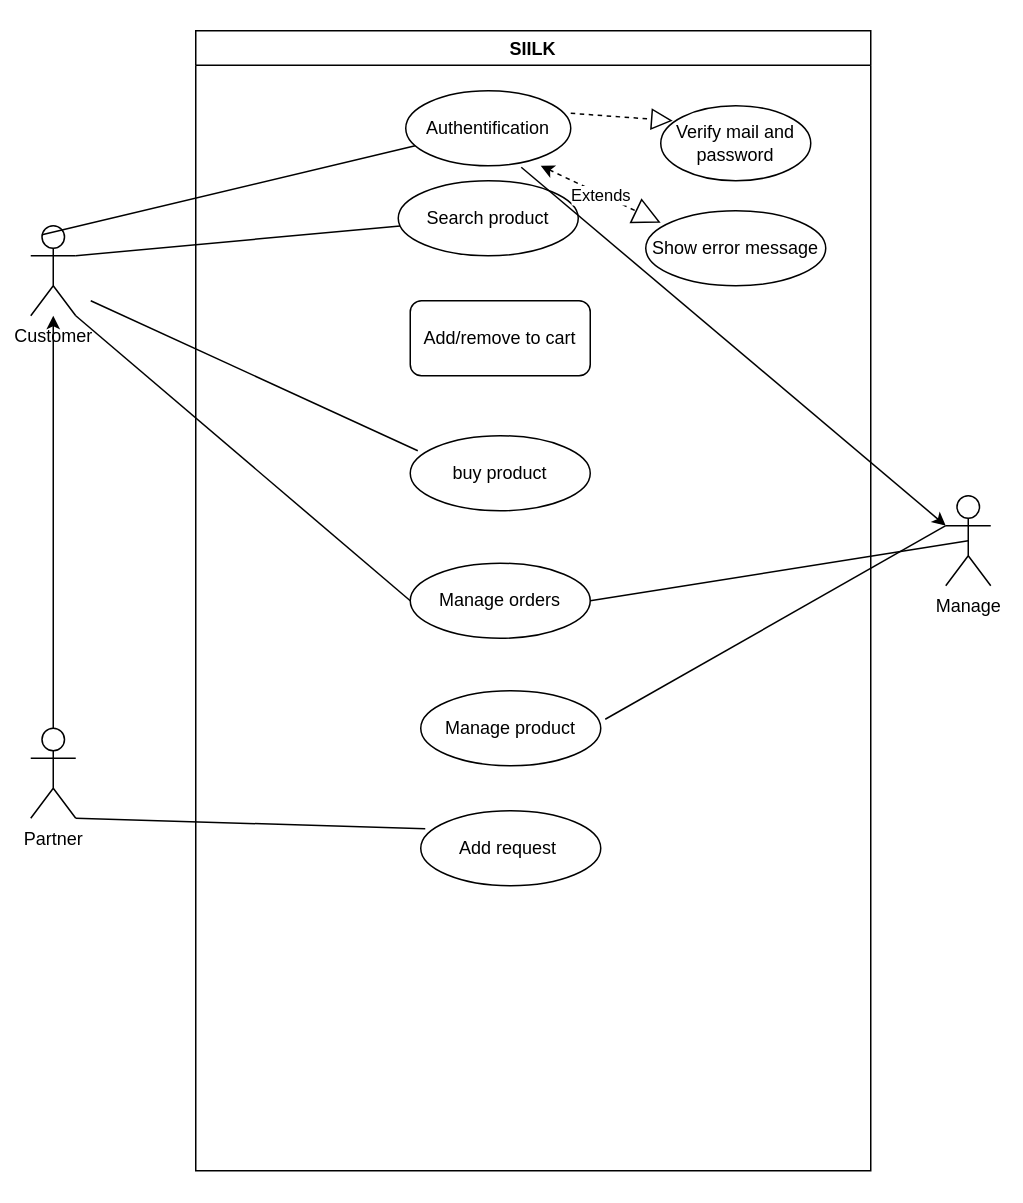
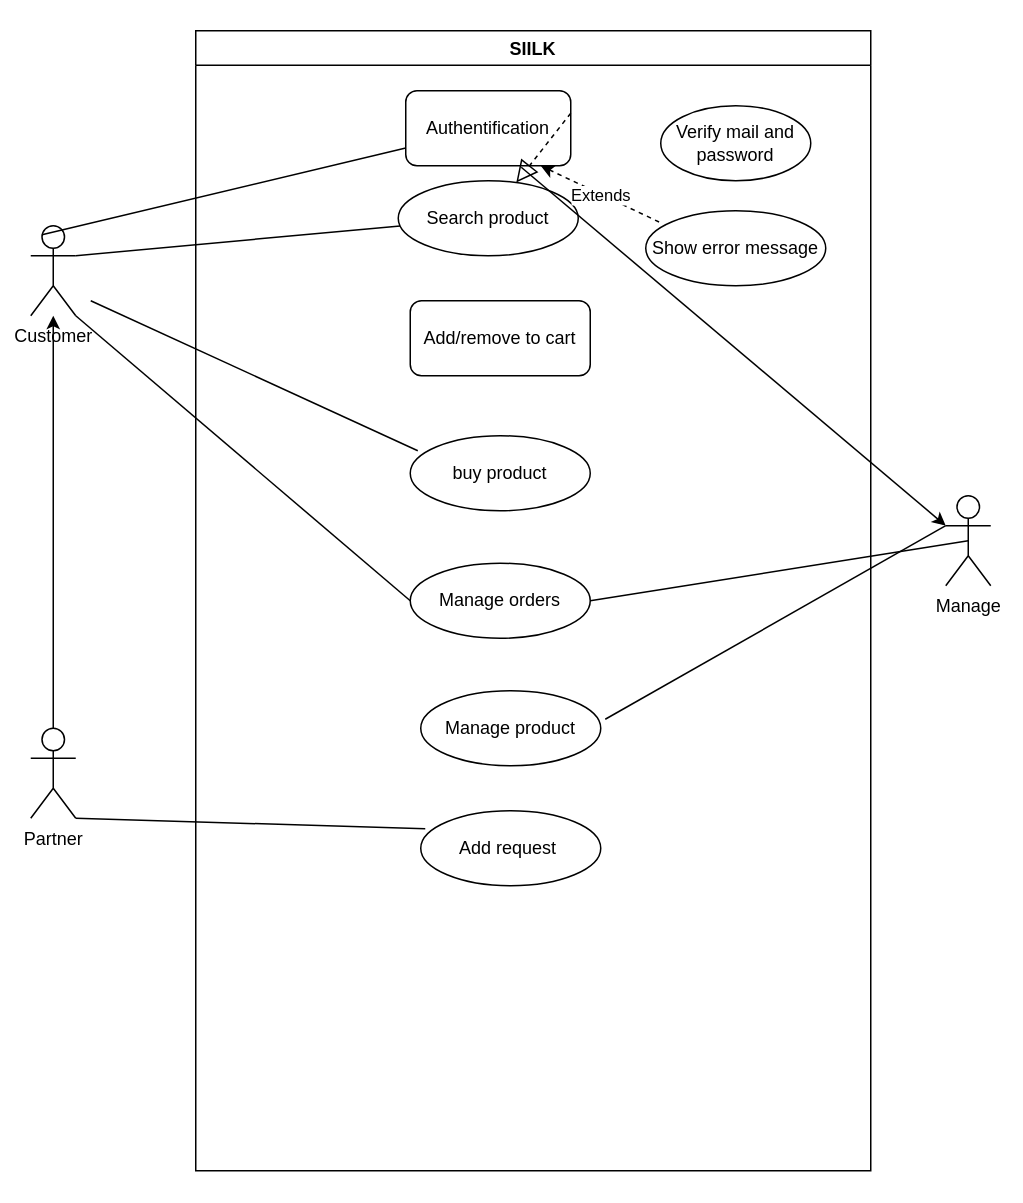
(611, 116) -> (550, 139)
(488, 128) -> (488, 128)
(634, 210) -> (646, 216)
